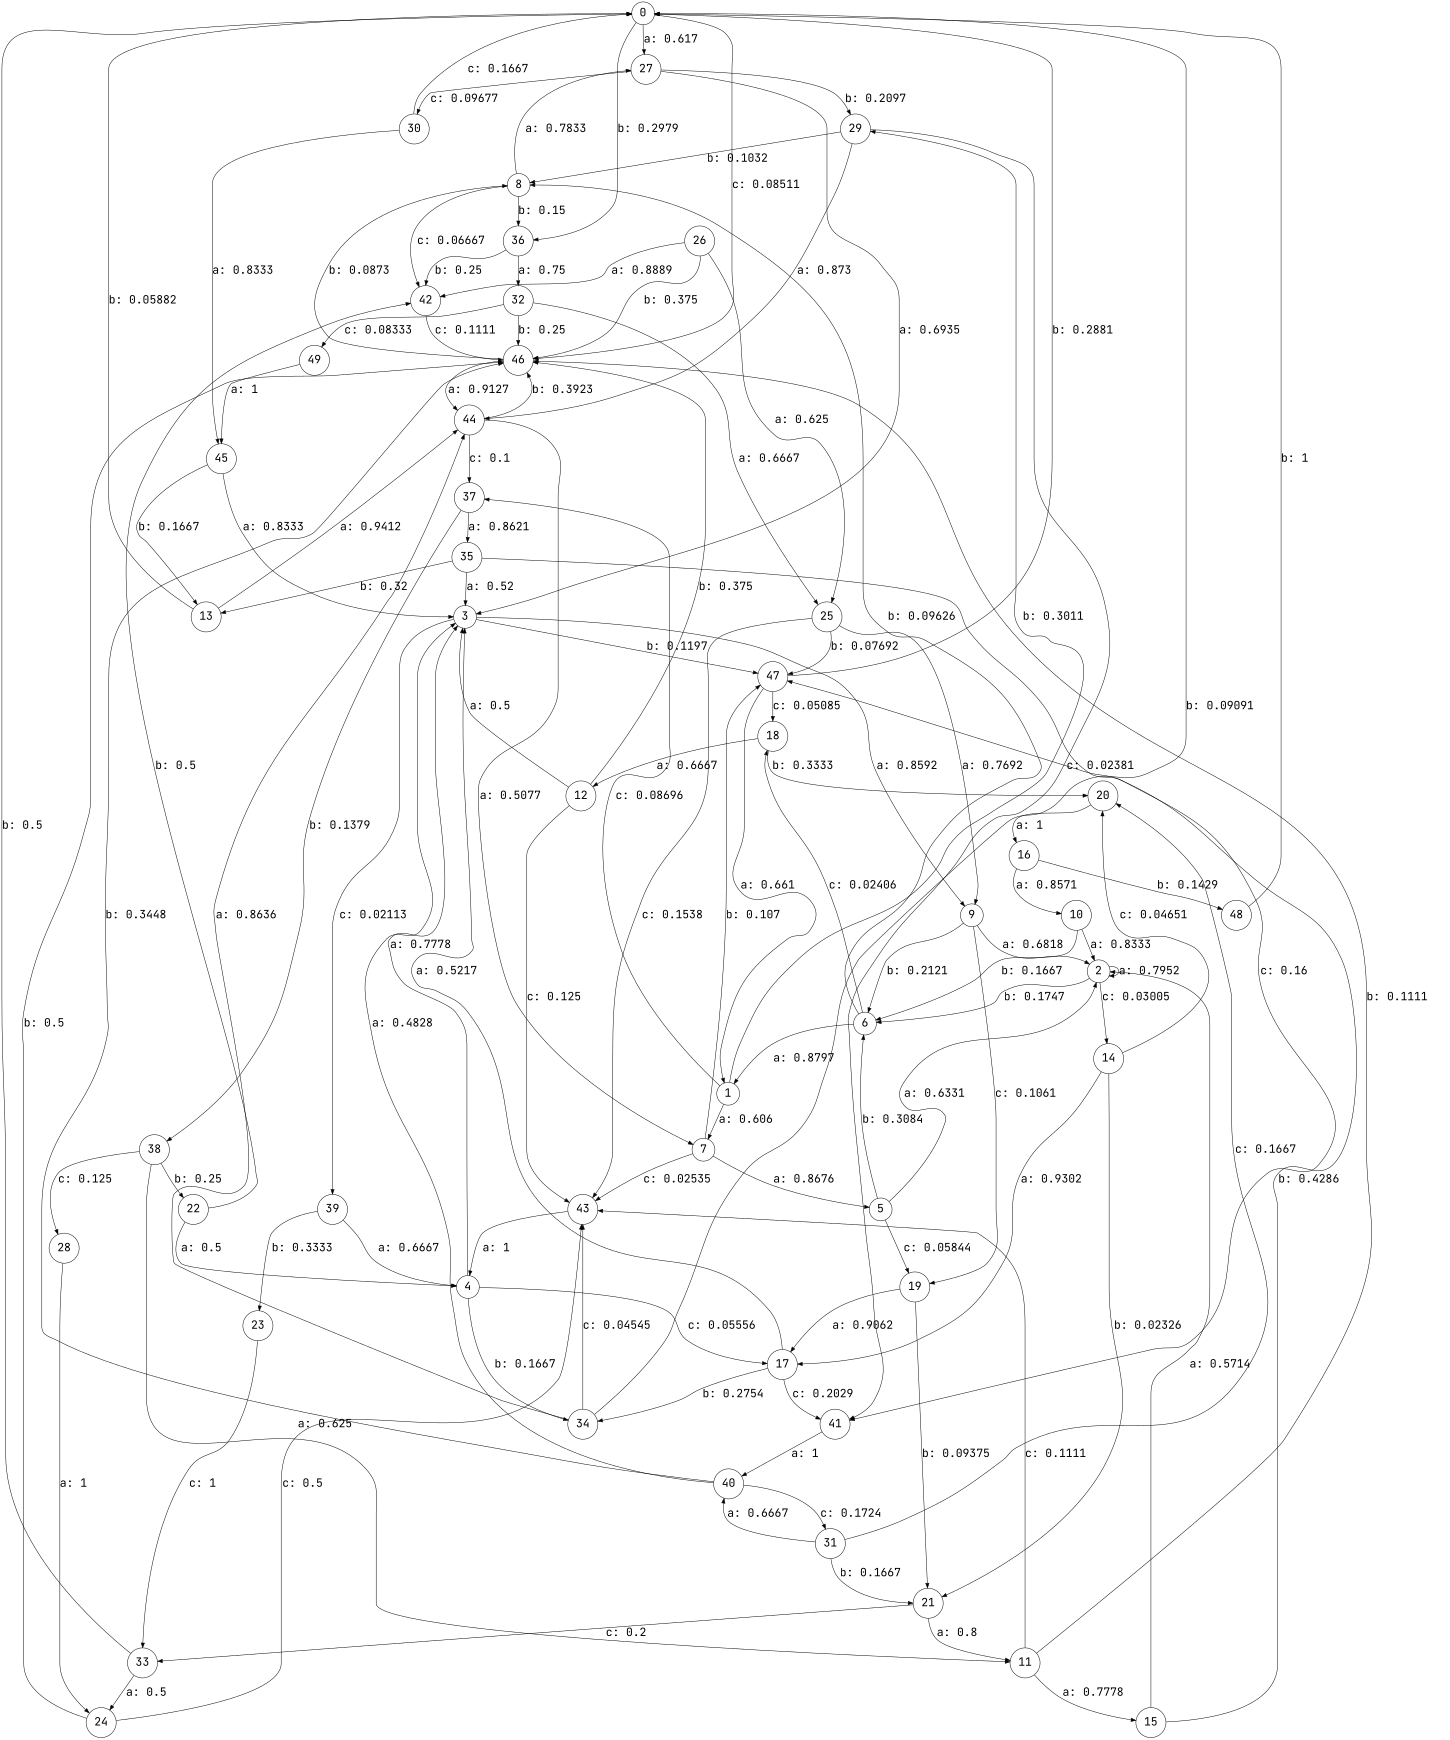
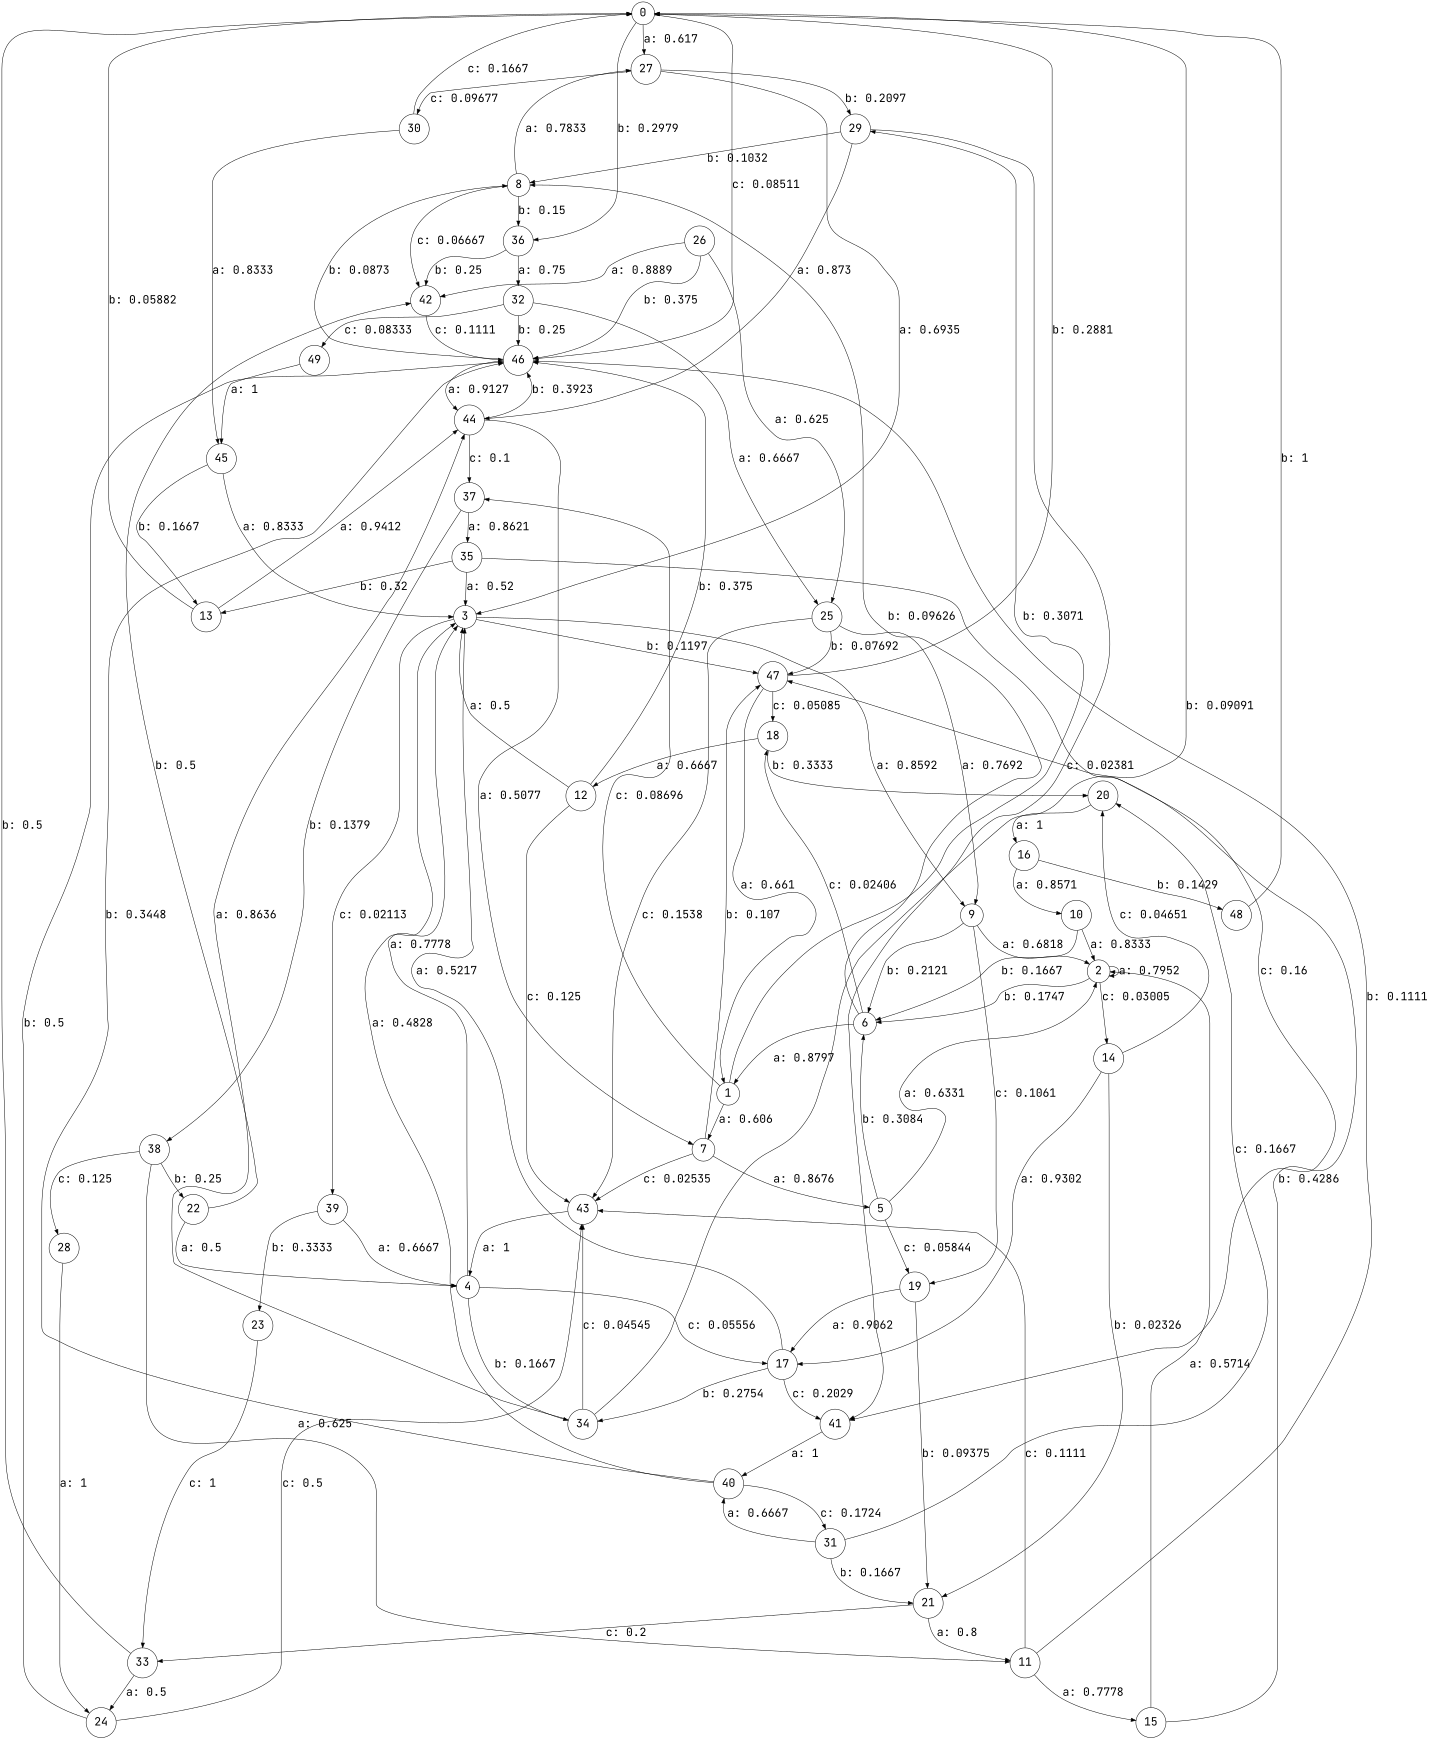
(1064, 617) -> (1064, 617)
